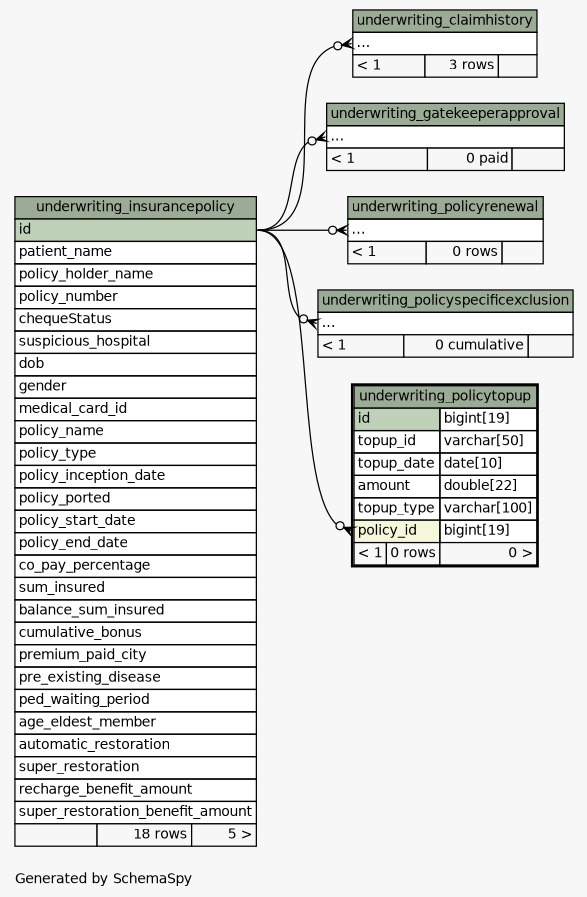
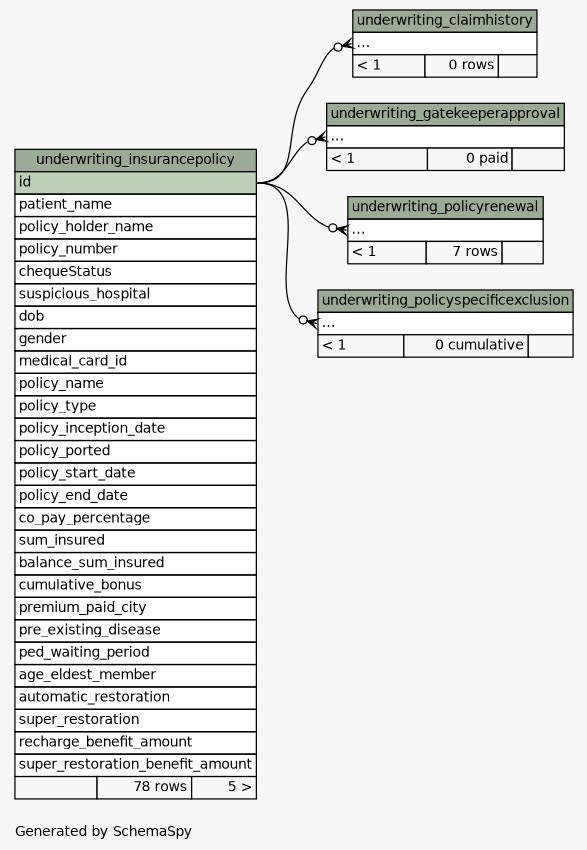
(472, 65) -> (472, 65)
(475, 252) -> (475, 252)
(445, 475) -> none
(161, 834) -> (161, 787)
